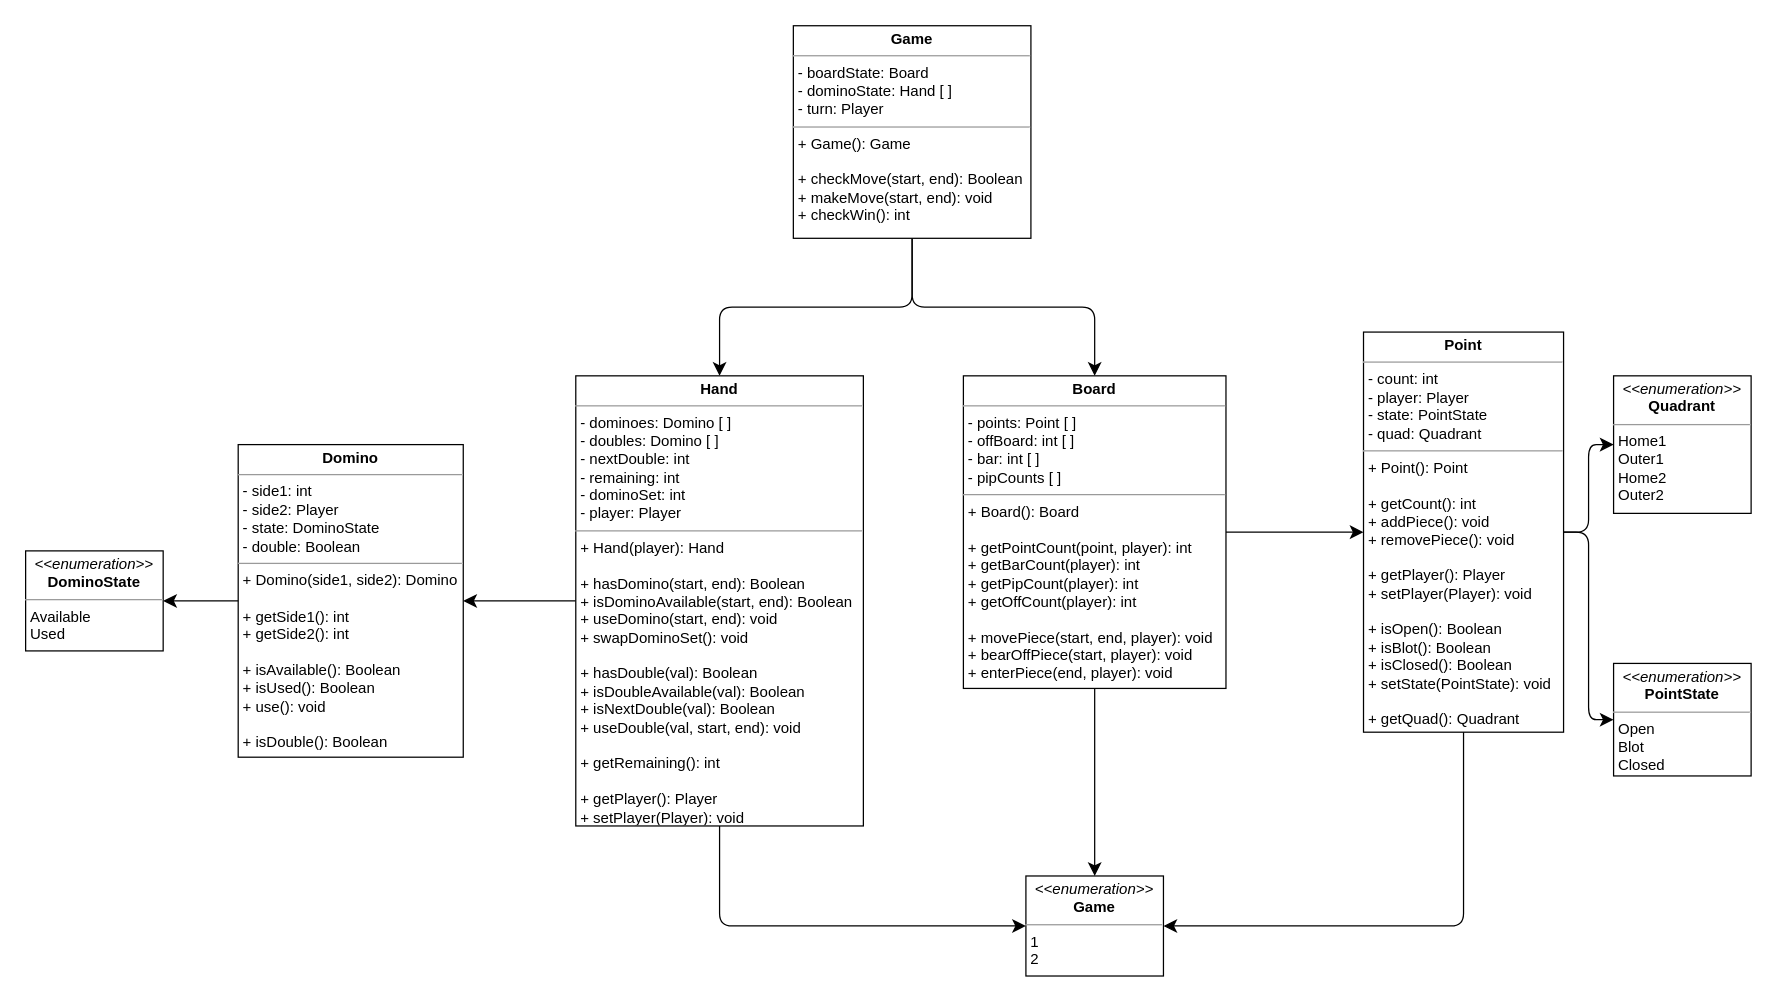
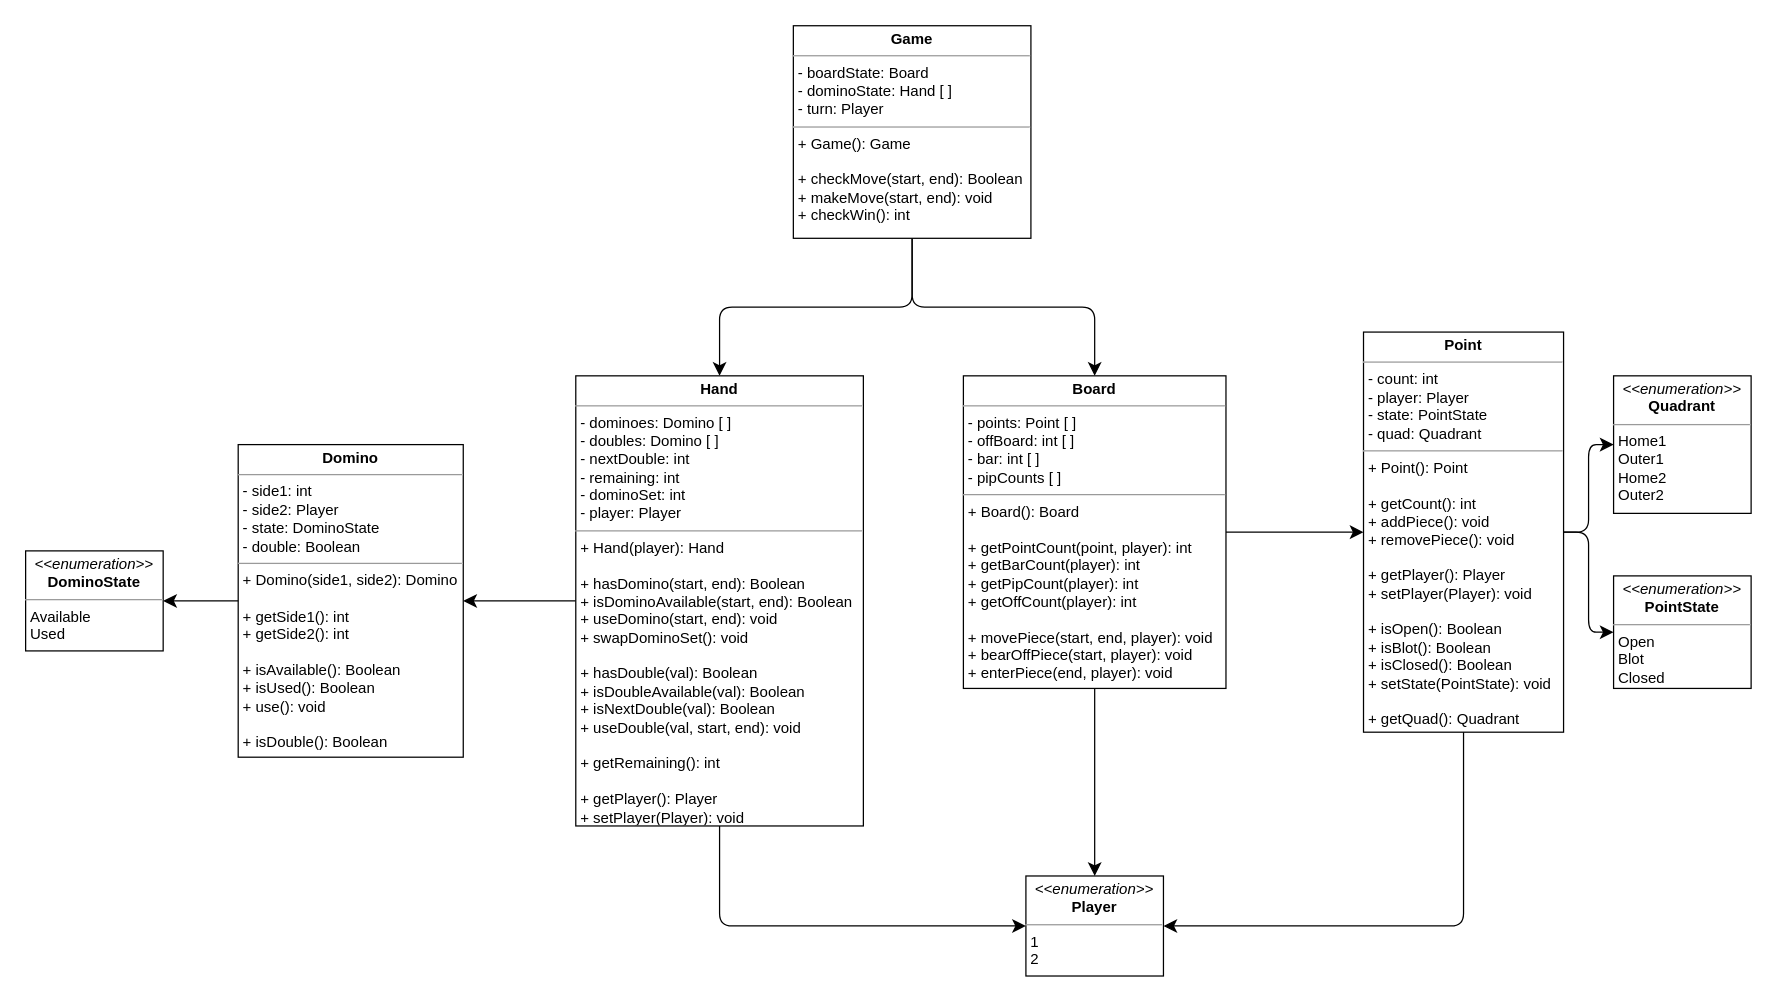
(1682, 719) -> (1682, 632)
(1087, 912) -> (1087, 912)
